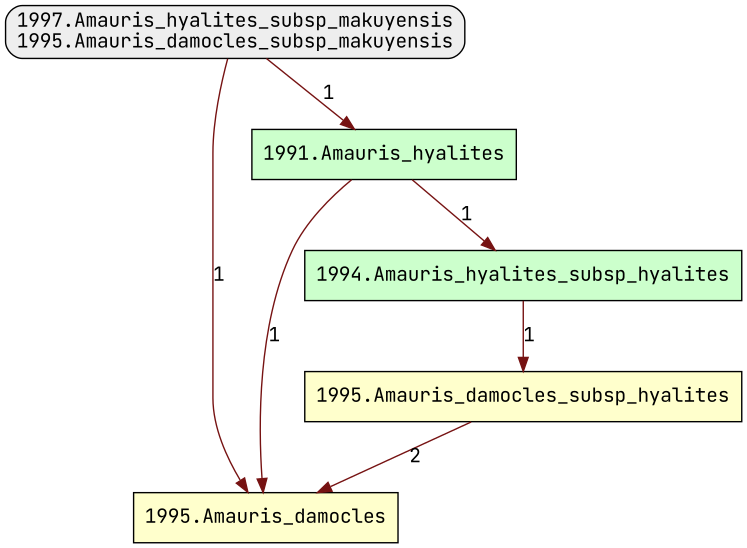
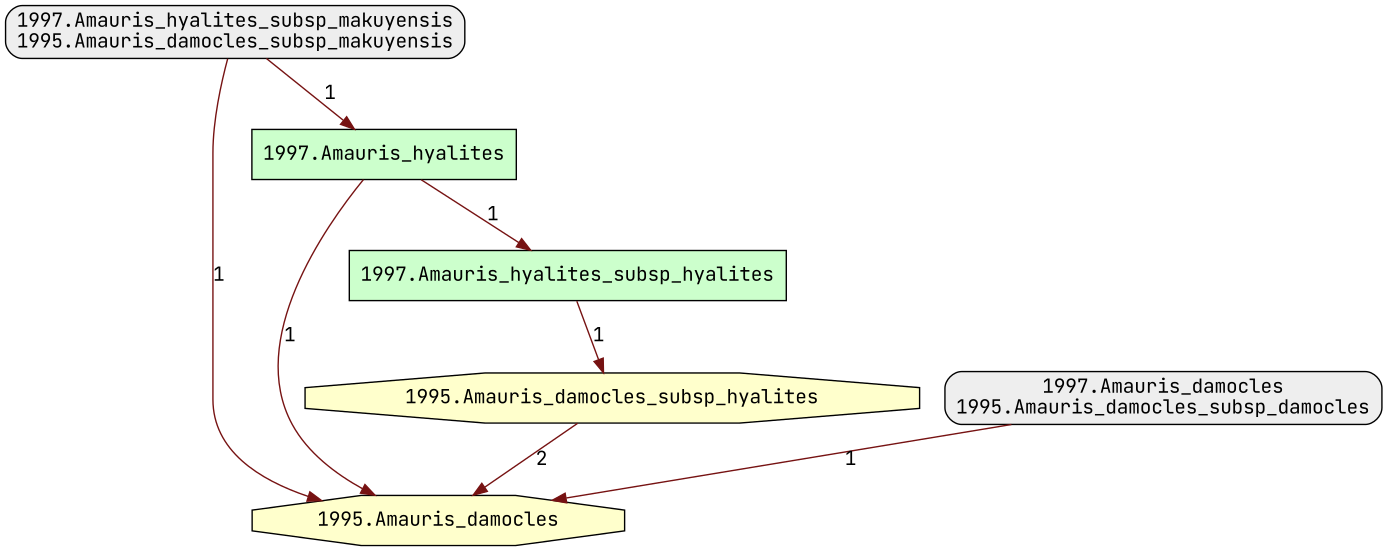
(384, 154) -> (384, 154)
(523, 276) -> (568, 276)
(523, 397) -> (612, 398)
none -> (1163, 398)
(266, 518) -> (438, 520)
